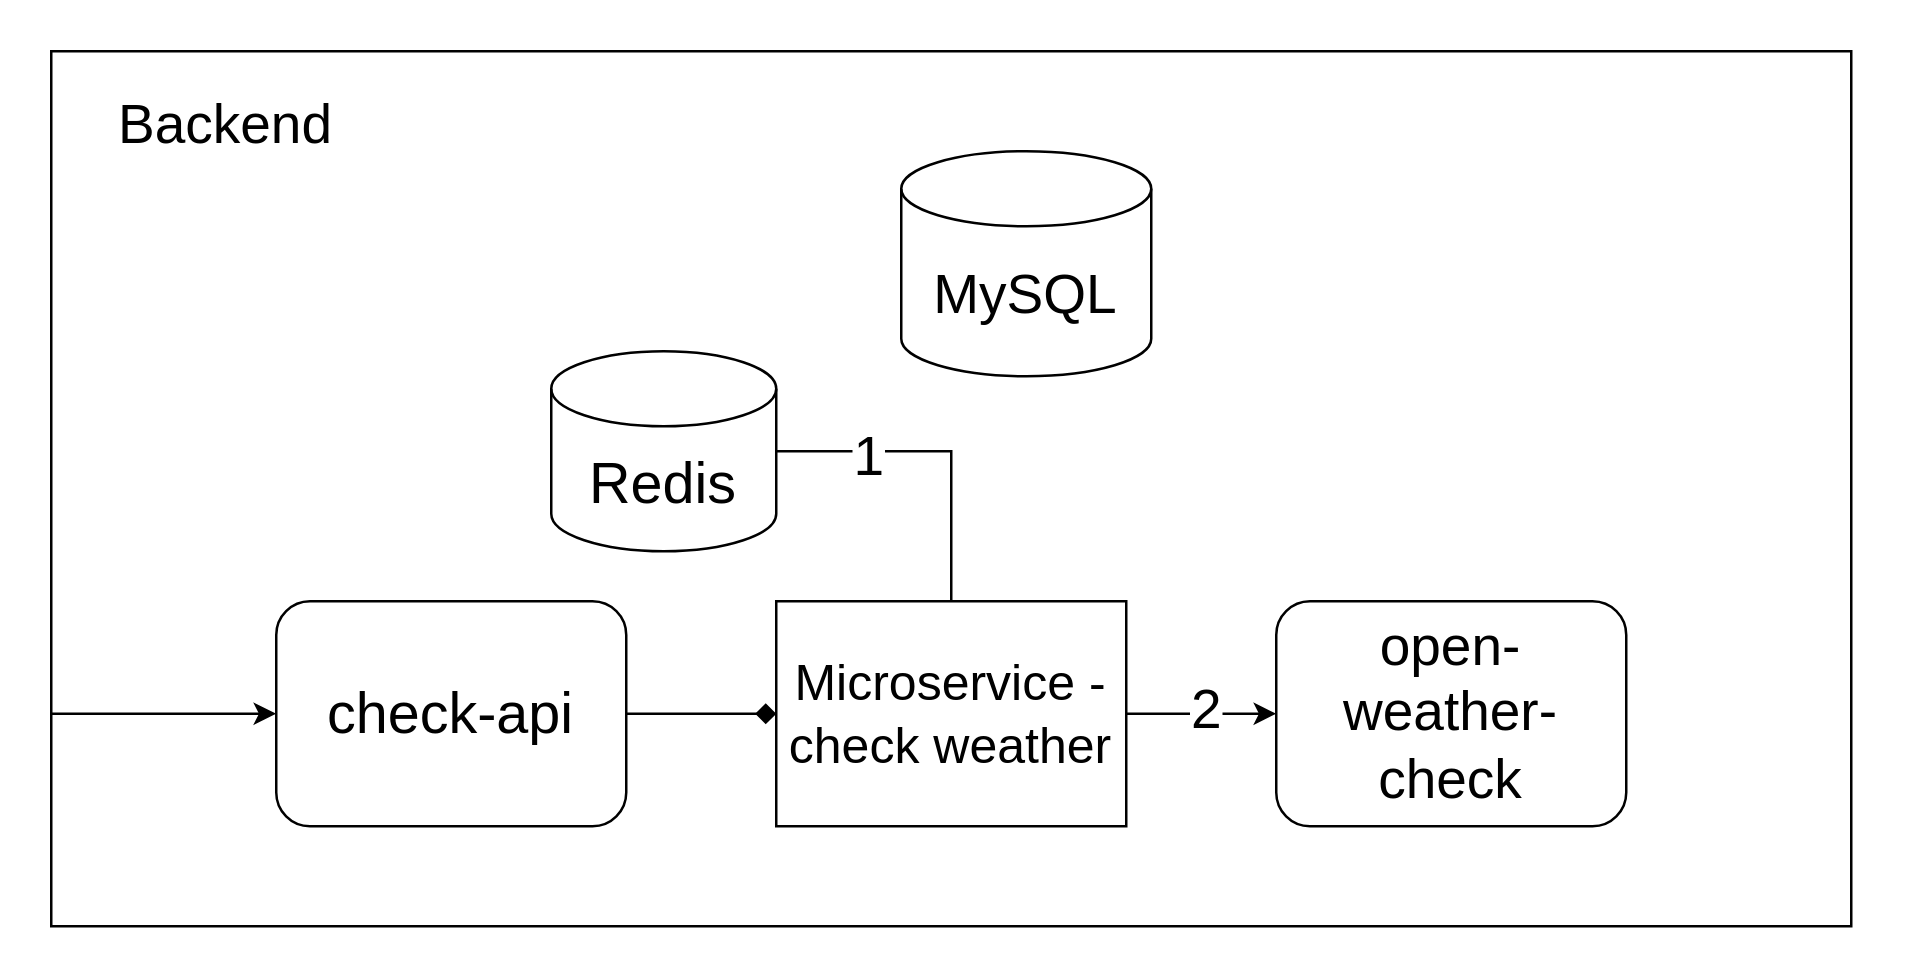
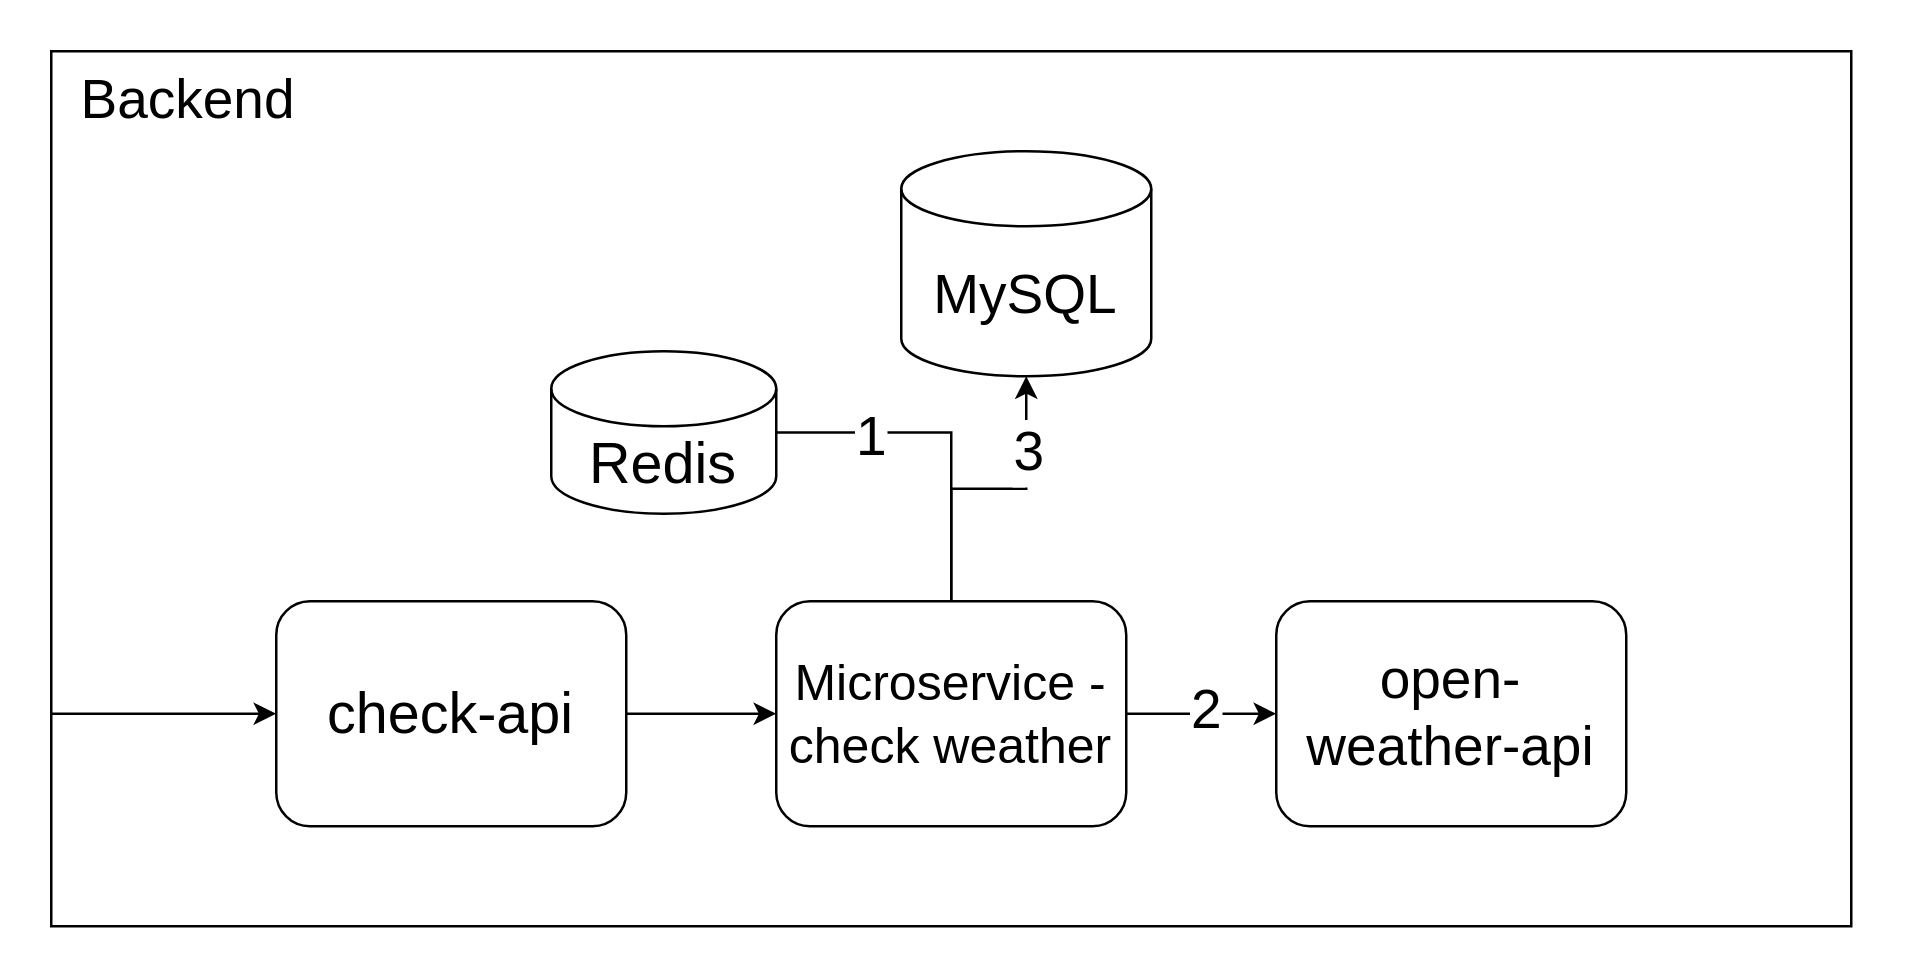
(226, 126) -> (189, 101)
(664, 451) -> (664, 433)
none -> (992, 489)
(756, 714) -> (757, 714)
(951, 714) -> (951, 714)
(1451, 714) -> (1451, 714)
